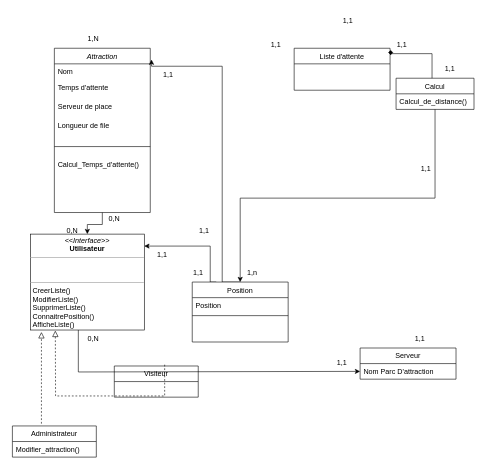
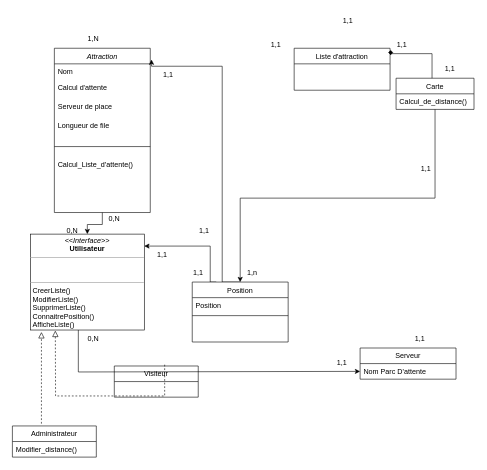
(342, 56) -> (342, 56)
(435, 86) -> (435, 86)
(86, 88) -> (86, 88)
(103, 164) -> (102, 164)
(402, 372) -> (397, 372)
(55, 450) -> (51, 450)
